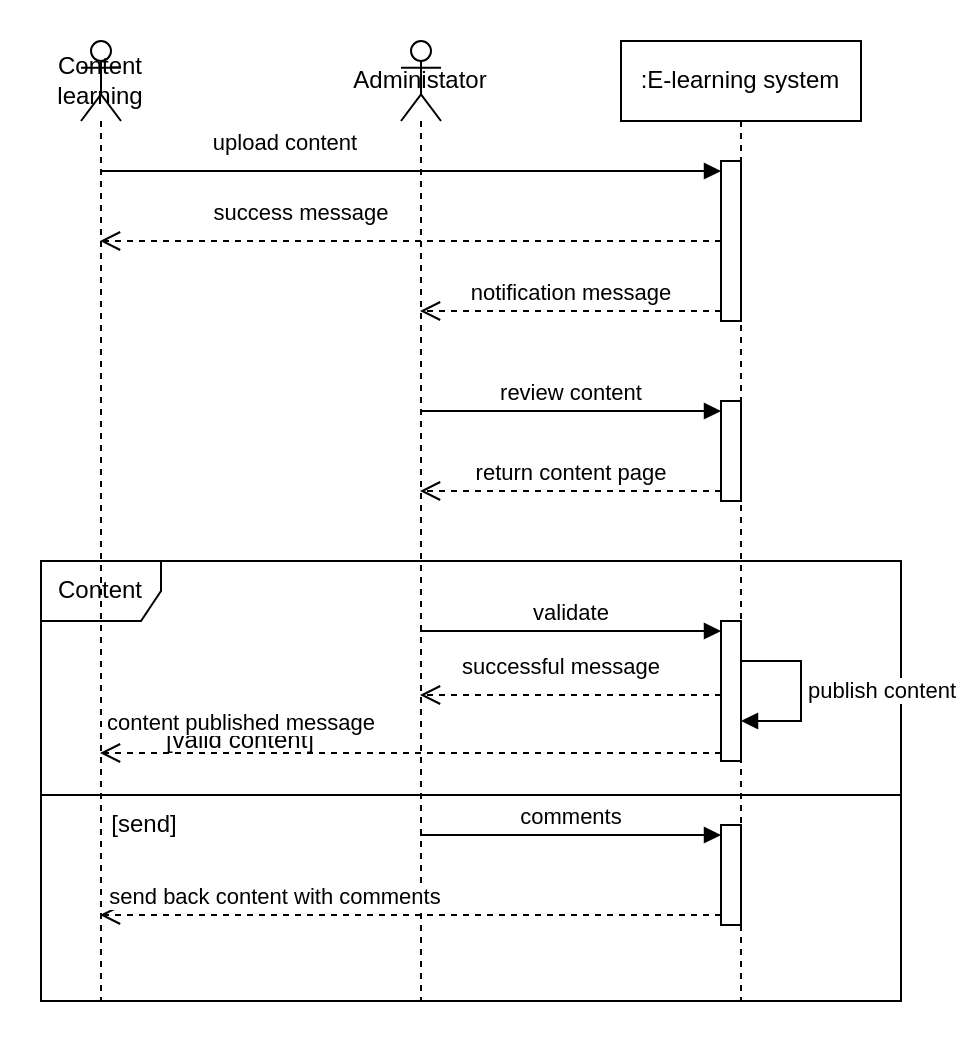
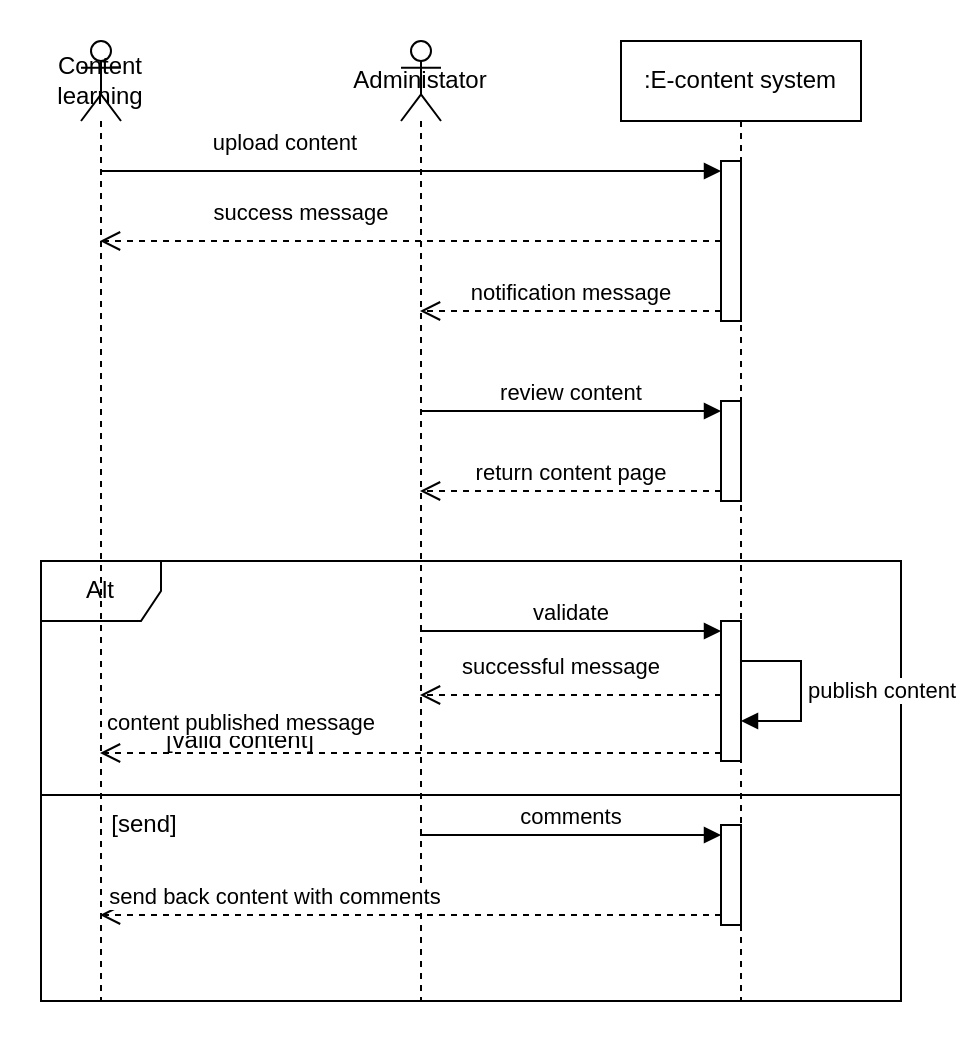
(741, 81) -> (741, 81)
(101, 591) -> (101, 591)
